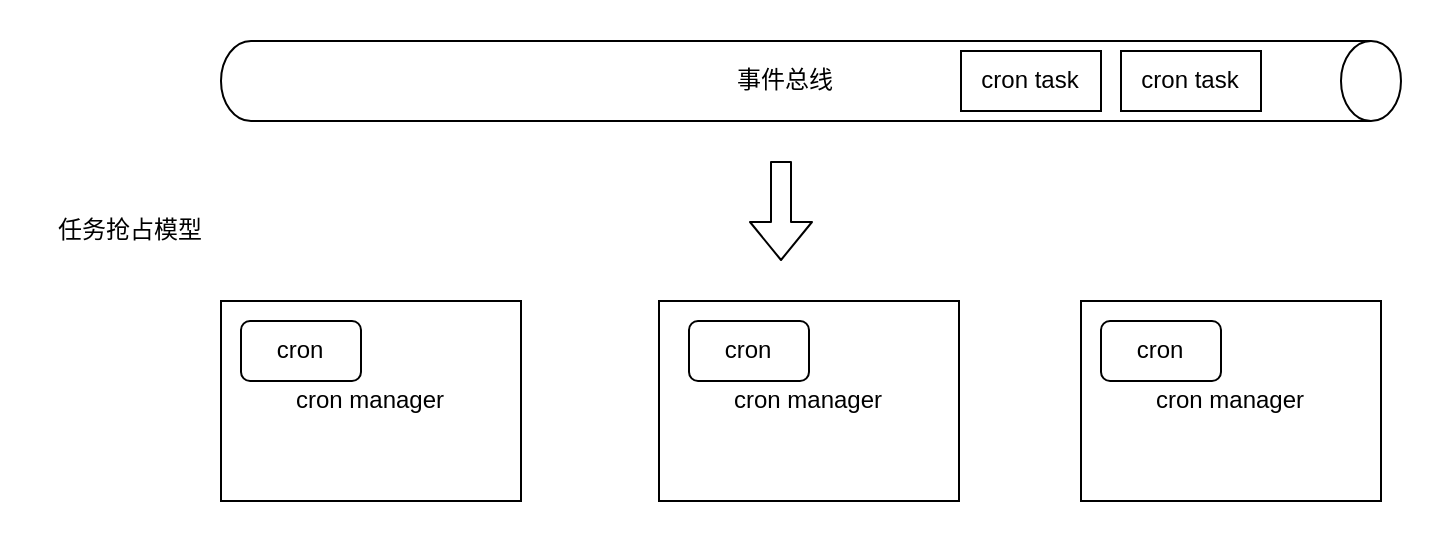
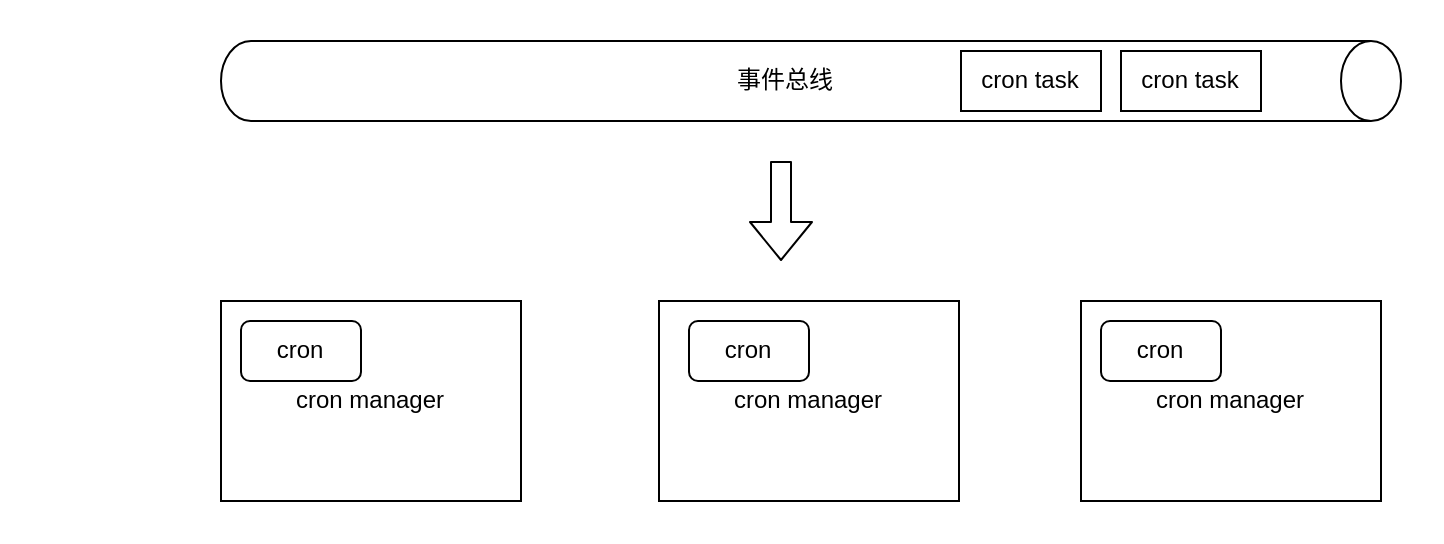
(131, 231) -> none
